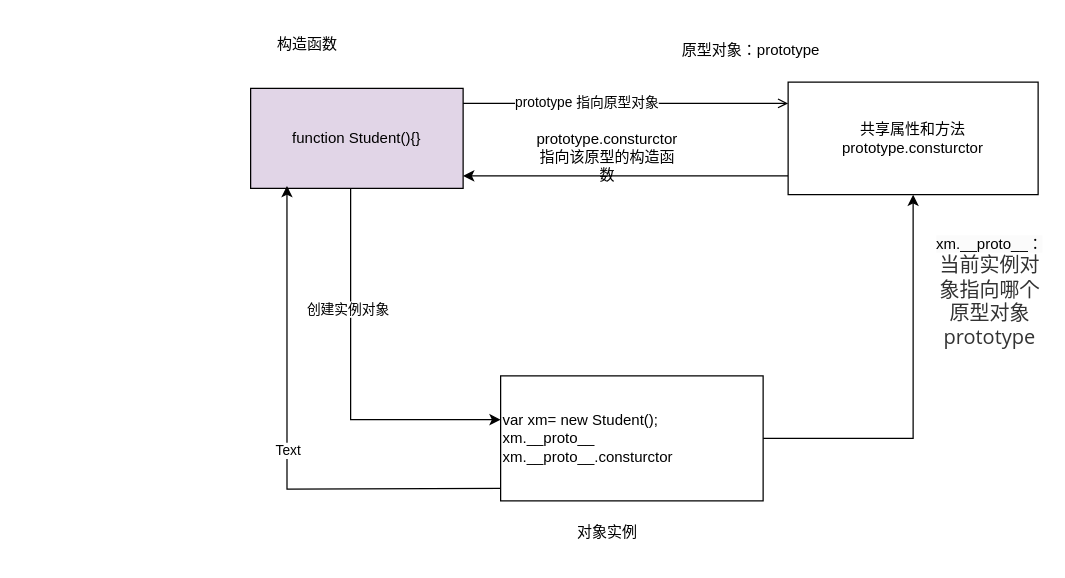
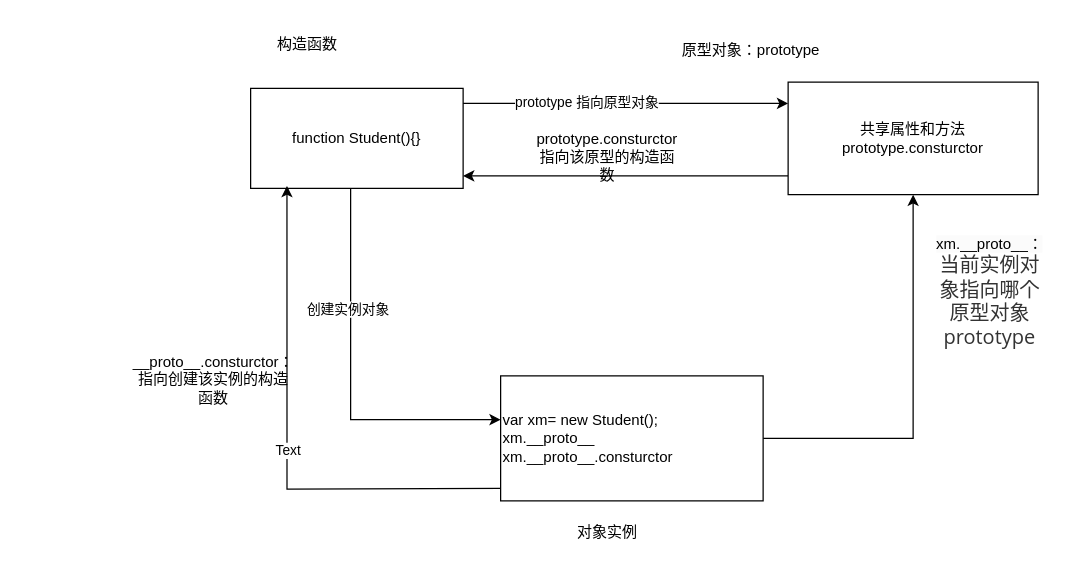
(780, 103) -> (778, 103)
(357, 138) -> (357, 138)
none -> (213, 379)
